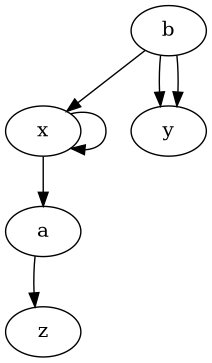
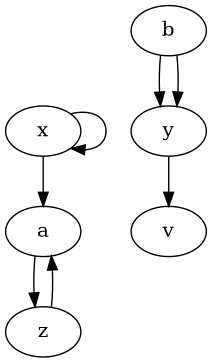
(112, 77) -> none
none -> (169, 231)
none -> (53, 289)
